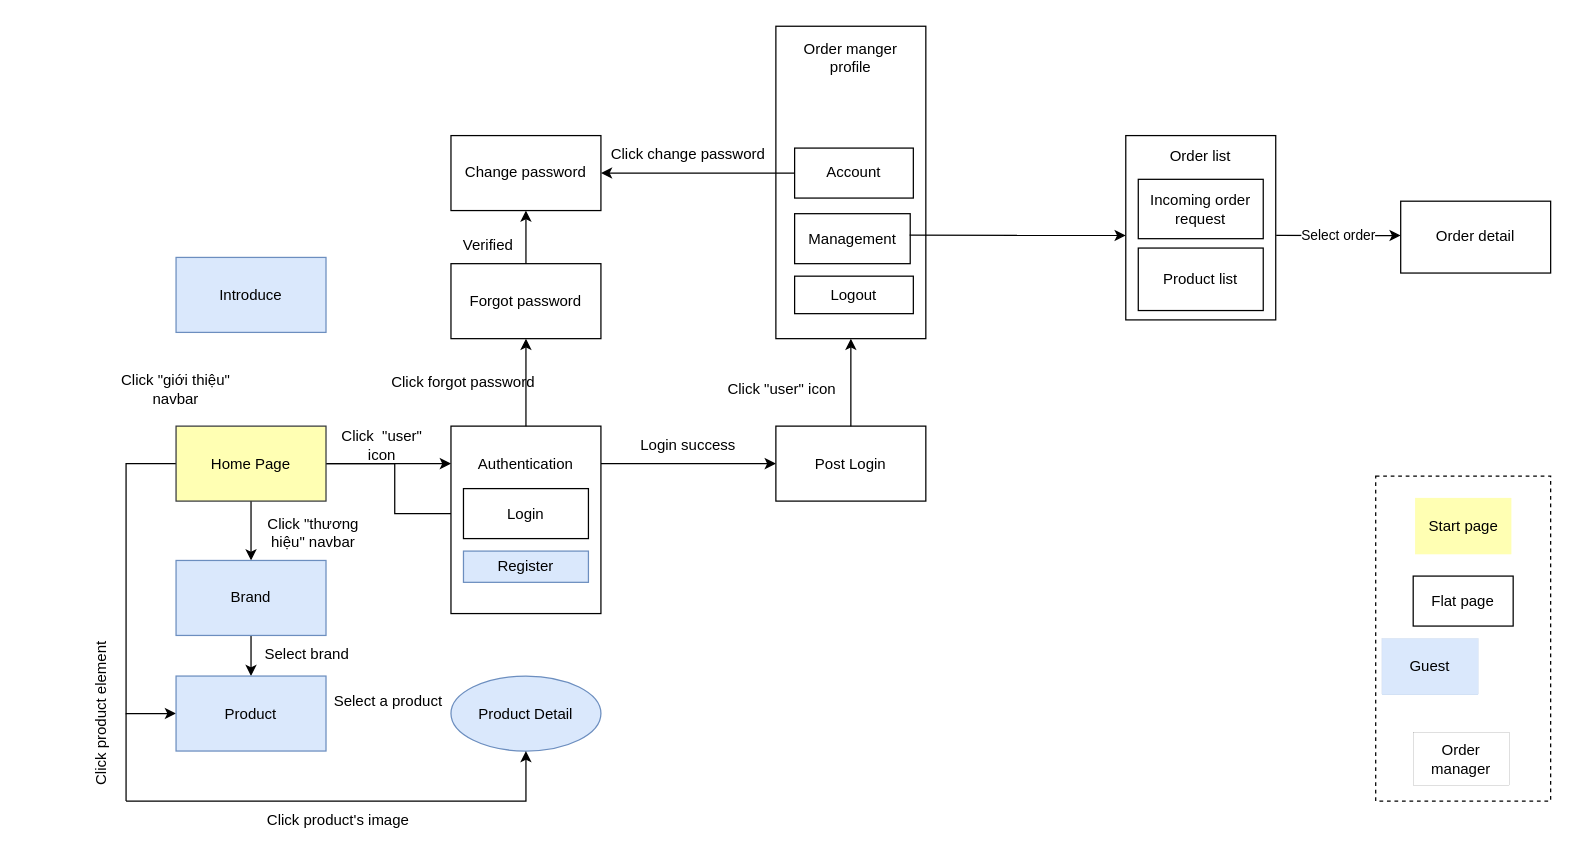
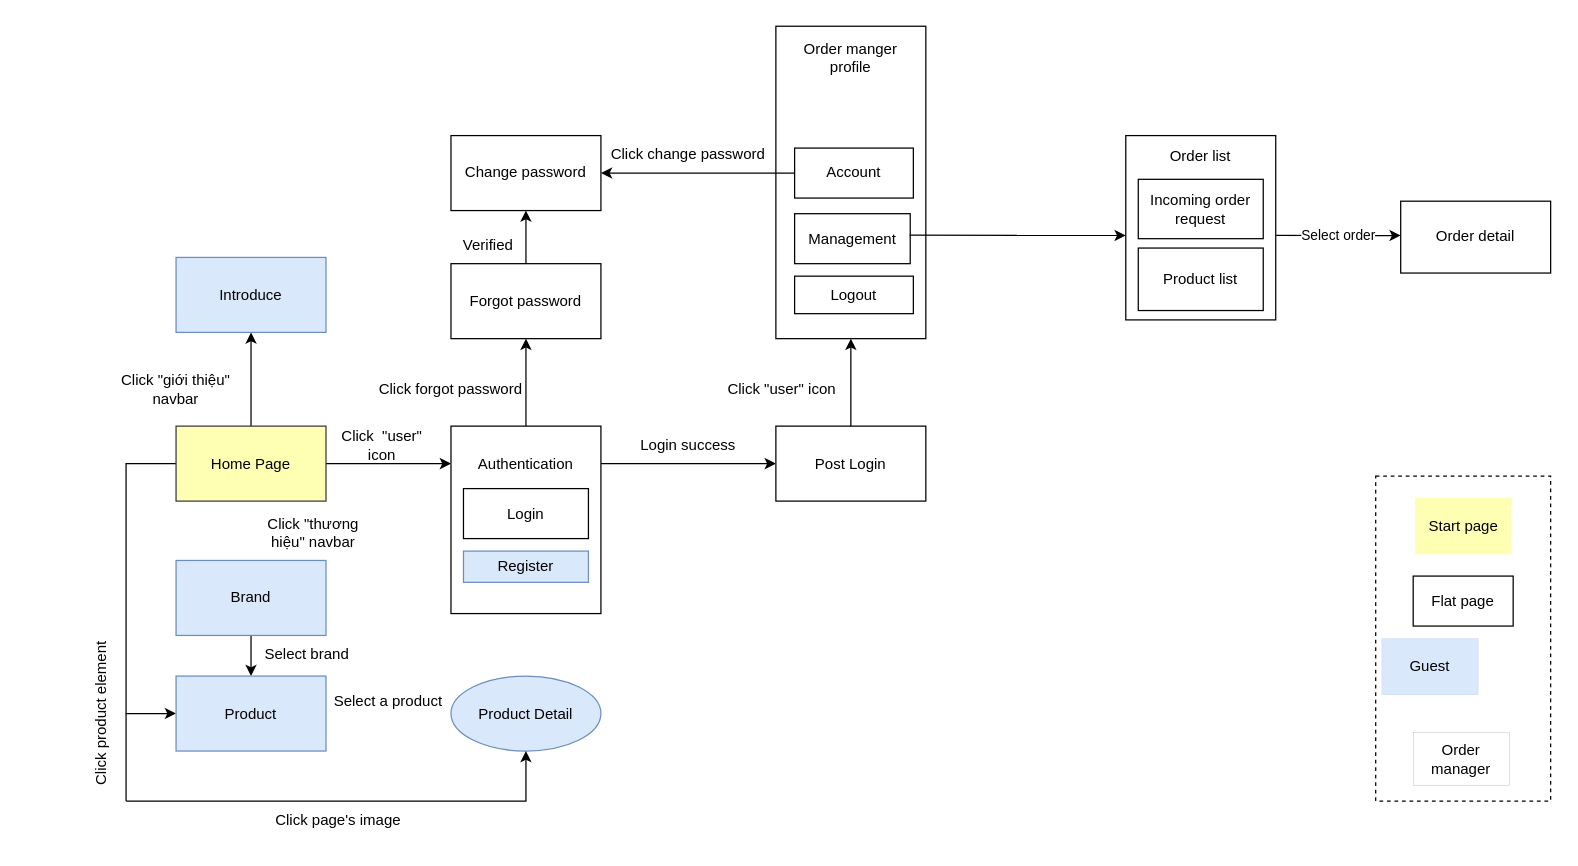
(463, 383) -> (451, 389)
(398, 514) -> (251, 384)
(251, 526) -> none
(338, 821) -> (338, 821)
